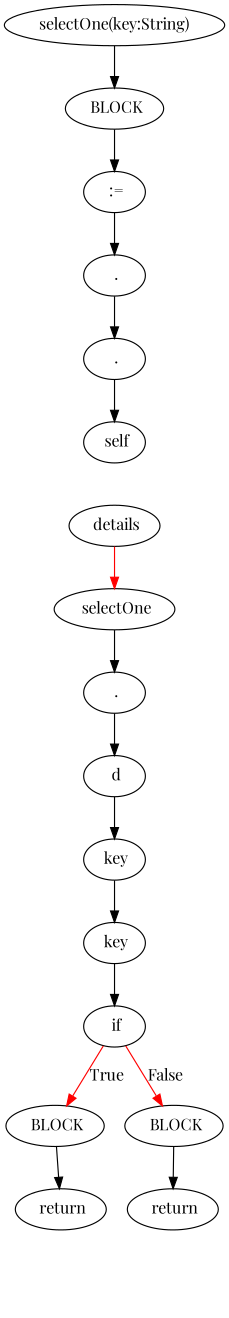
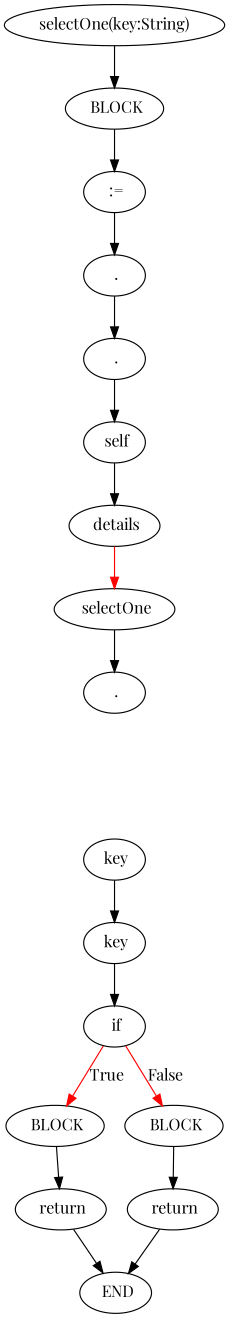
none -> (115, 478)
(115, 776) -> none
none -> (116, 1293)
